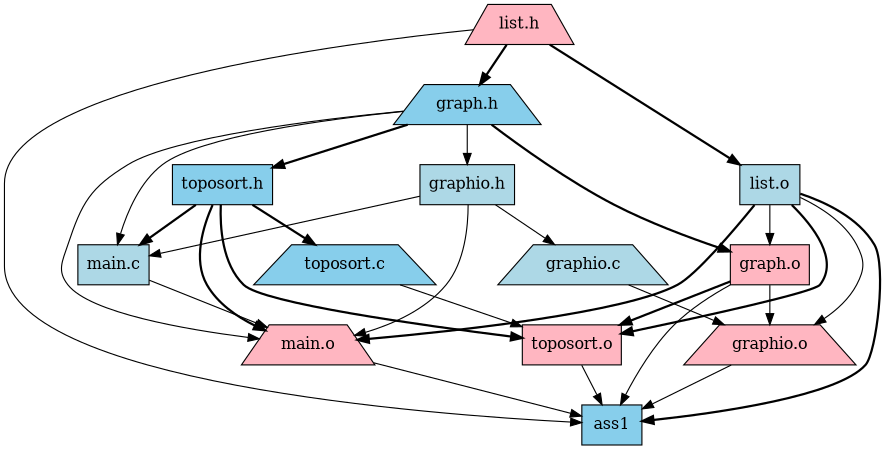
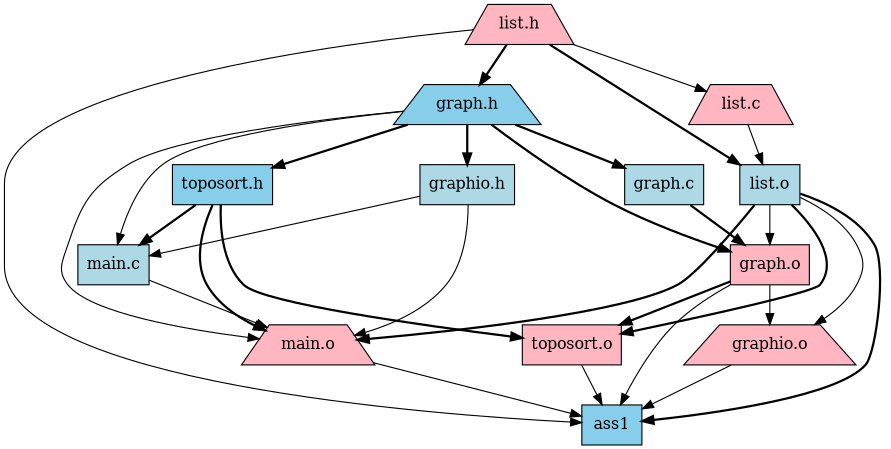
none -> (741, 105)
(467, 139) -> (467, 139)
none -> (664, 185)
(345, 265) -> none
(583, 265) -> none
